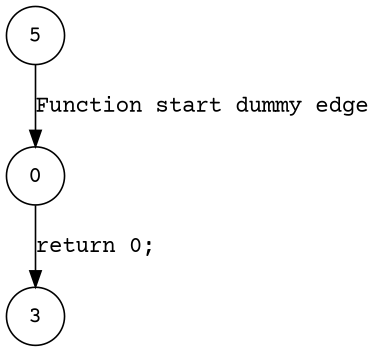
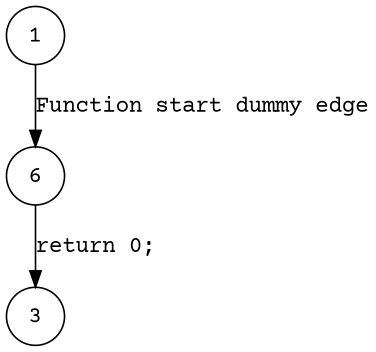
(36, 36) -> (36, 36)
(36, 176) -> (36, 176)
